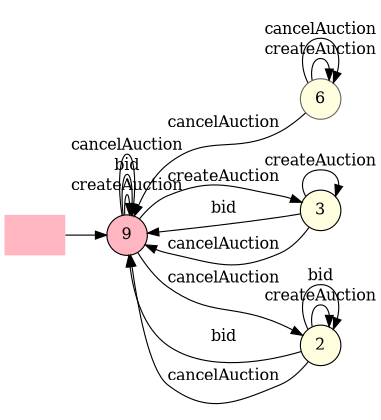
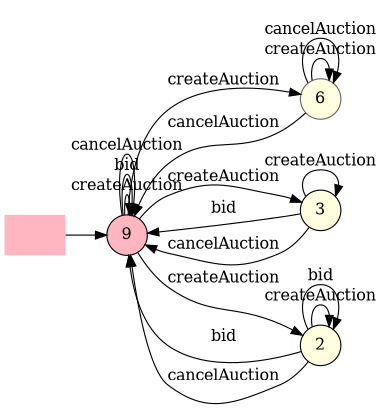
none -> (172, 107)
(224, 278) -> (224, 278)
